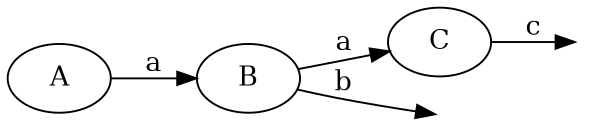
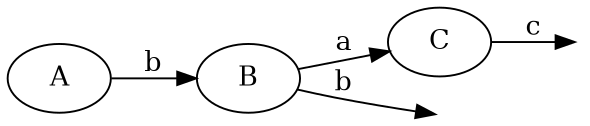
(154, 64) -> (154, 64)
